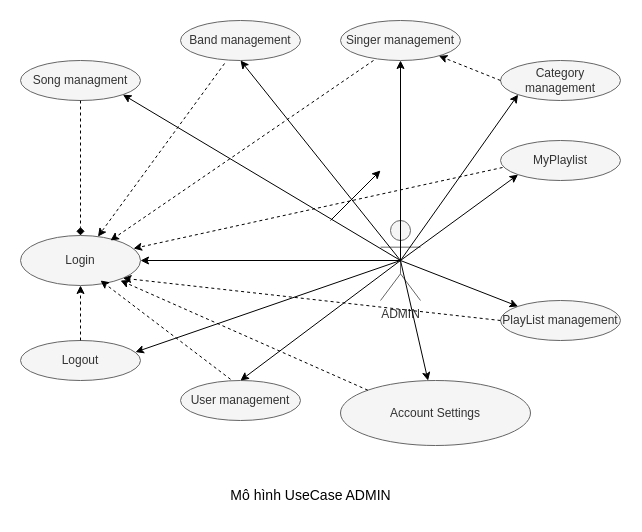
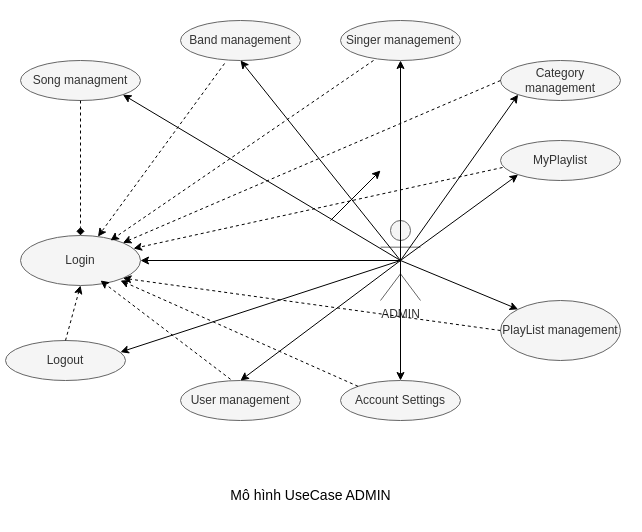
(473, 70) -> (315, 160)
(561, 321) -> (561, 331)
(81, 361) -> (66, 361)
(436, 413) -> (401, 401)
